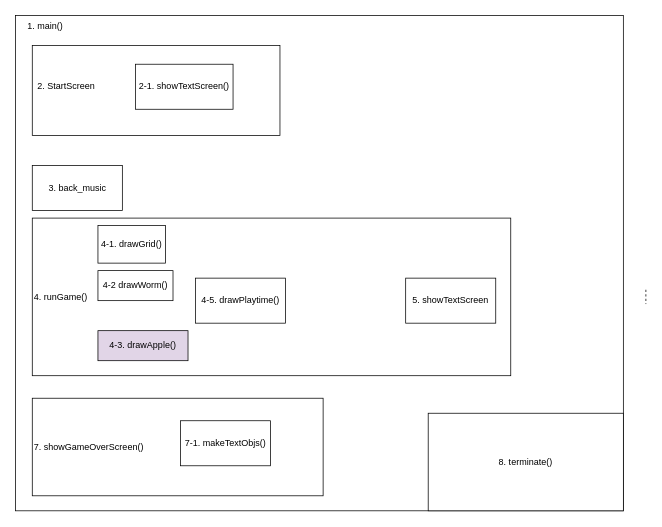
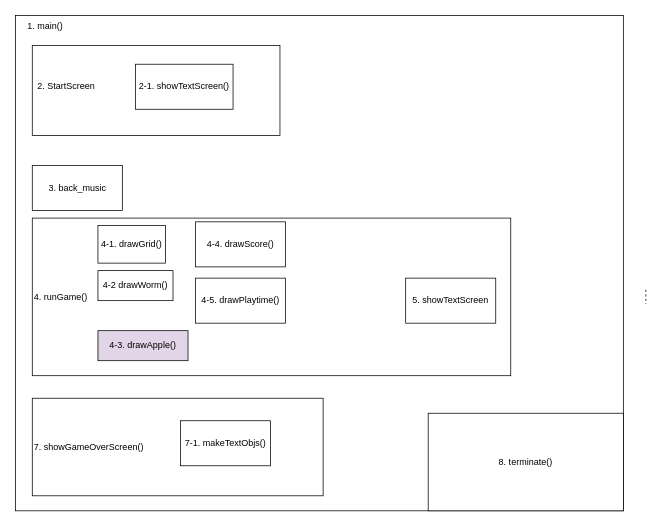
none -> (240, 244)
